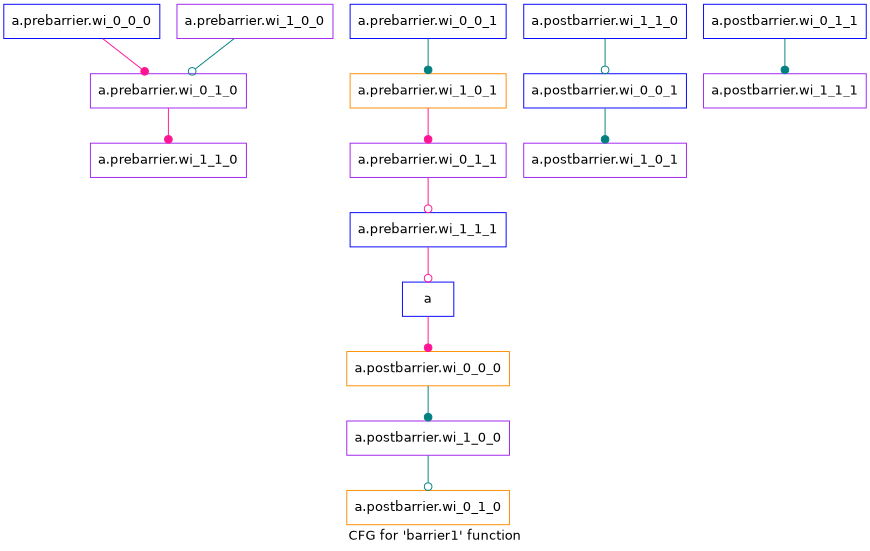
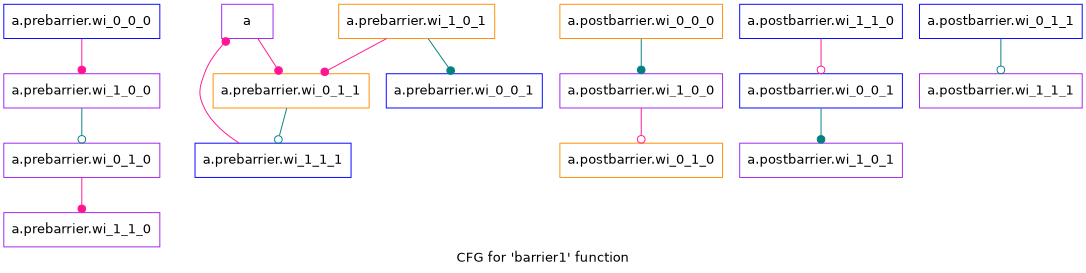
(428, 52) -> (438, 53)
(605, 52) -> (821, 52)
(785, 52) -> (1001, 52)
(122, 54) -> (82, 52)
(428, 160) -> (291, 91)
(428, 191) -> (283, 122)
(428, 261) -> (201, 98)
(428, 299) -> (247, 21)
(428, 330) -> (267, 53)
(428, 469) -> (641, 122)
